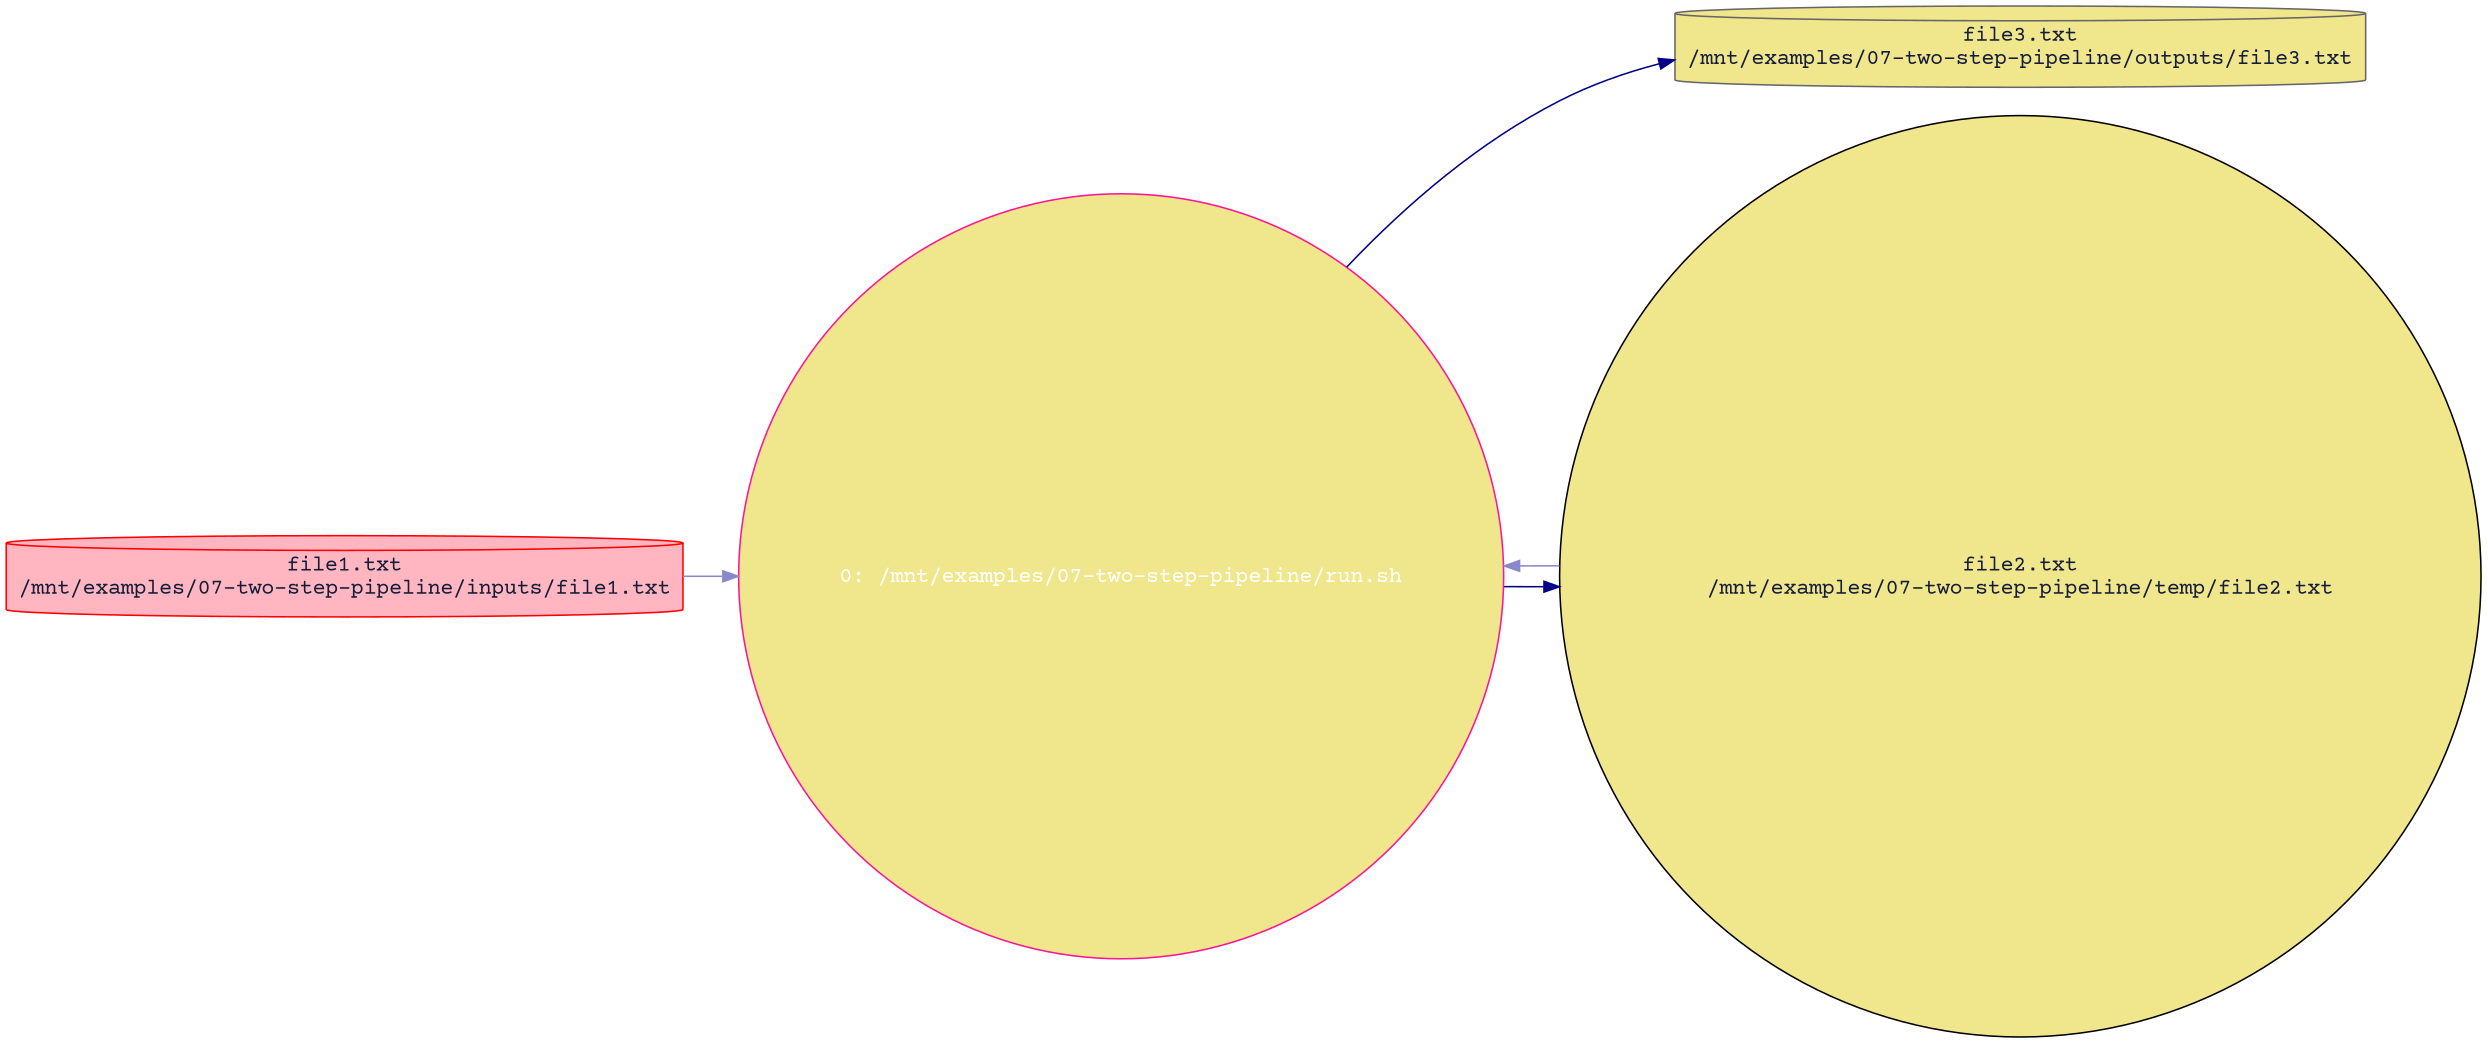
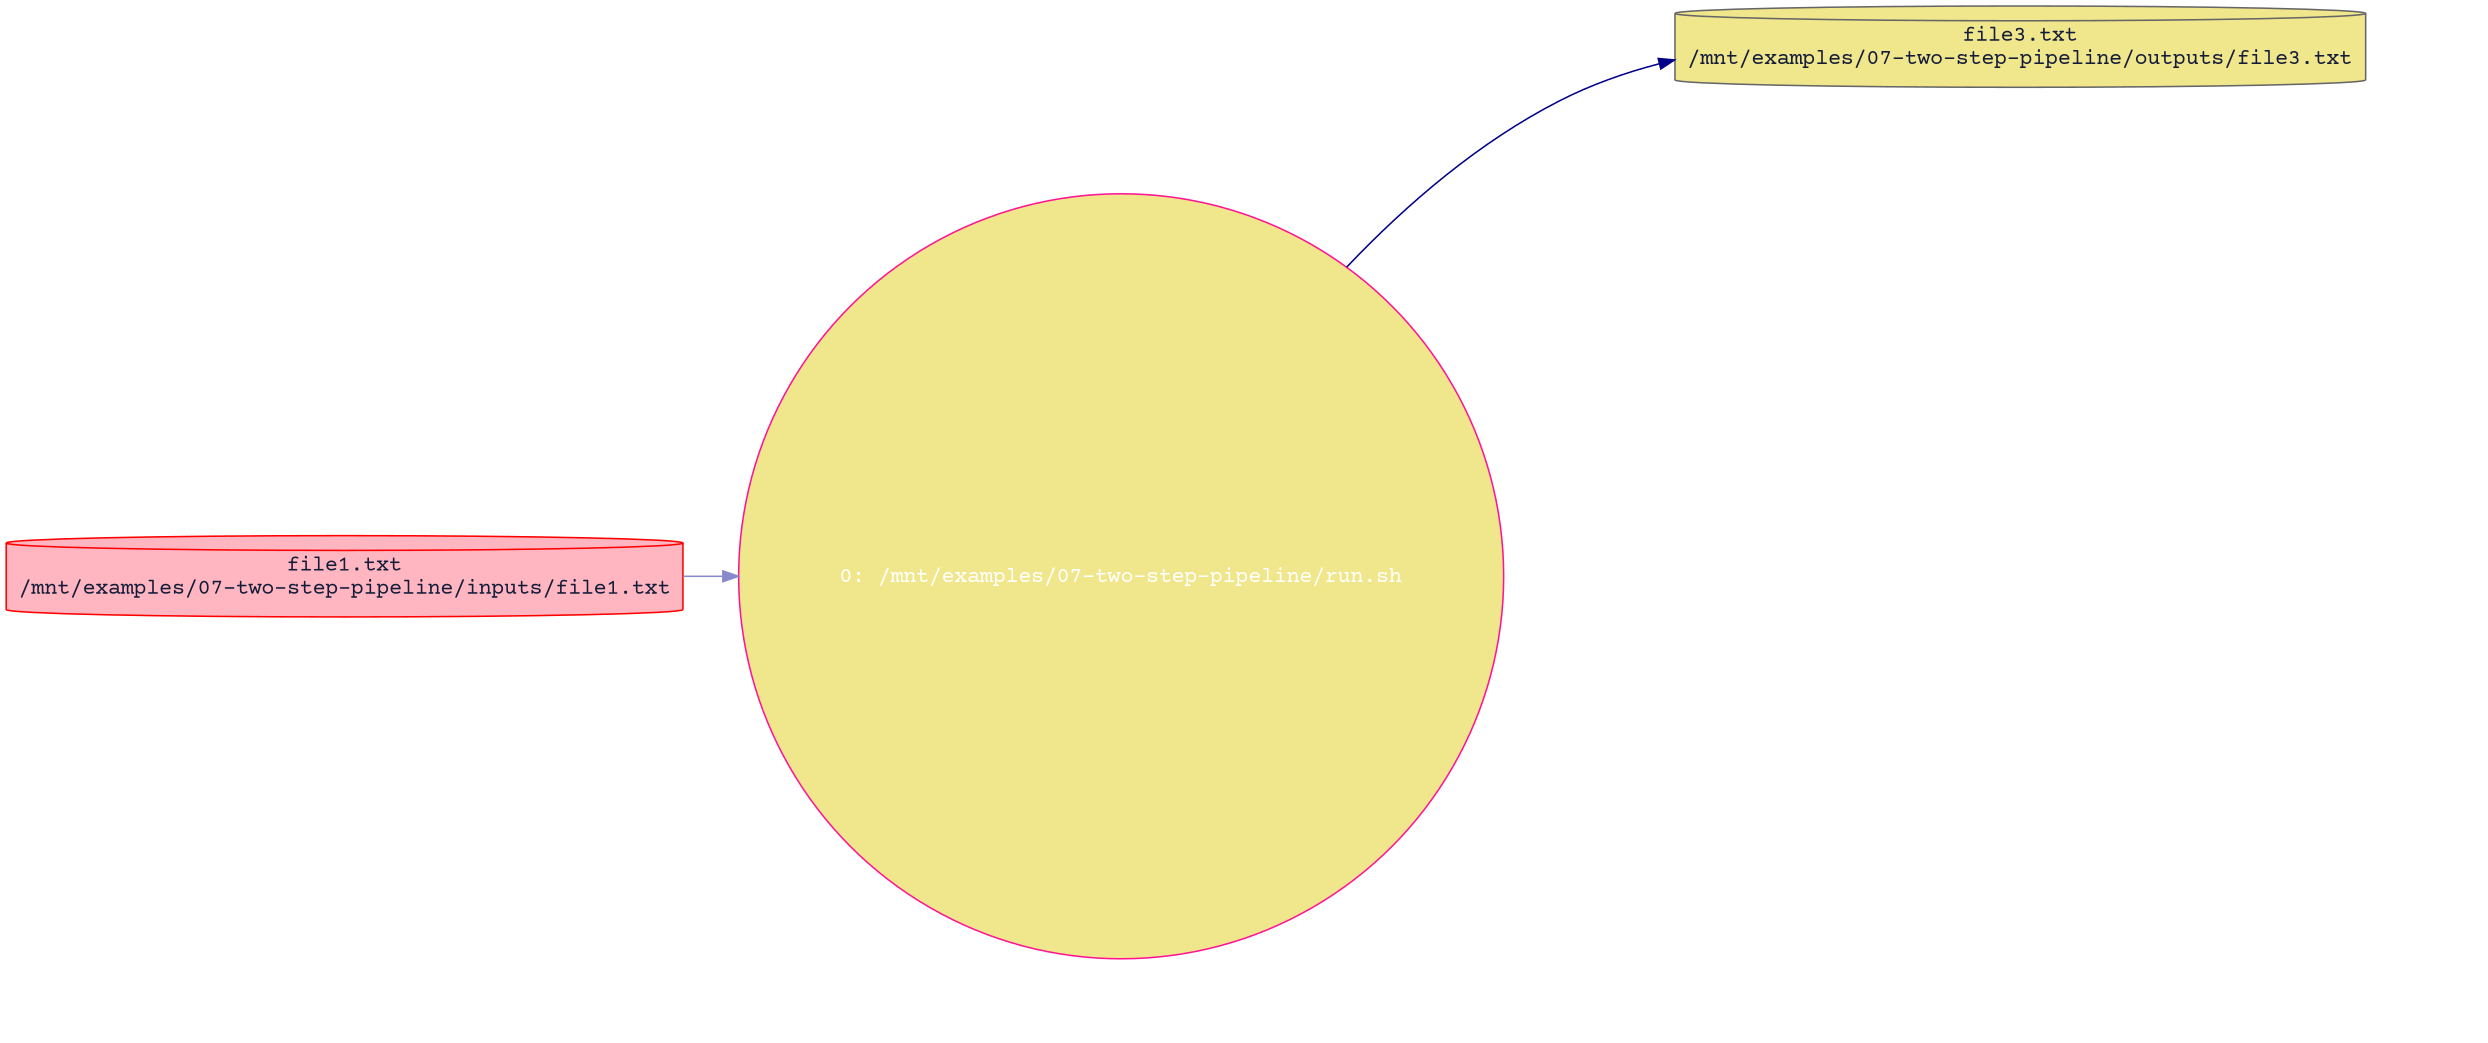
(2020, 576) -> none
